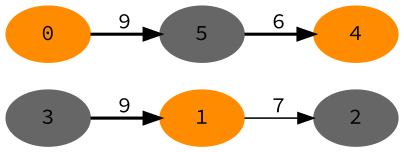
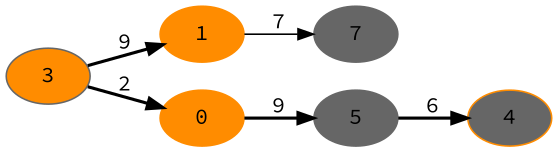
(356, 34) -> (510, 118)
none -> (118, 95)
(48, 118) -> (48, 76)
(356, 118) -> (356, 34)
